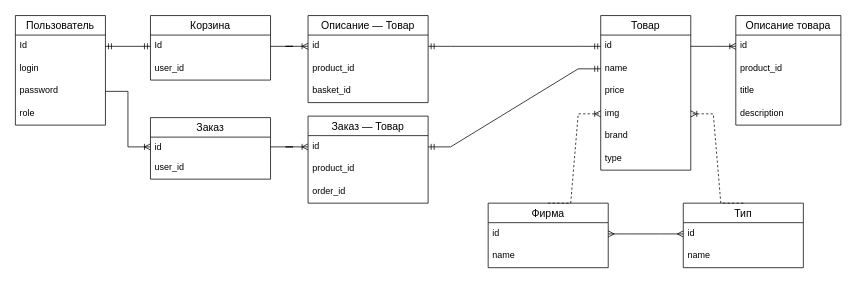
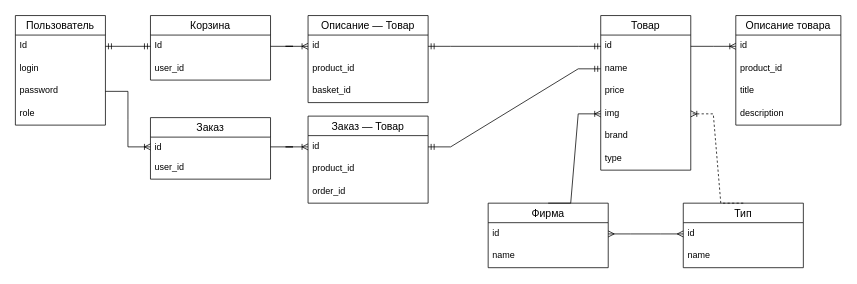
(575, 148) -> (575, 148)
